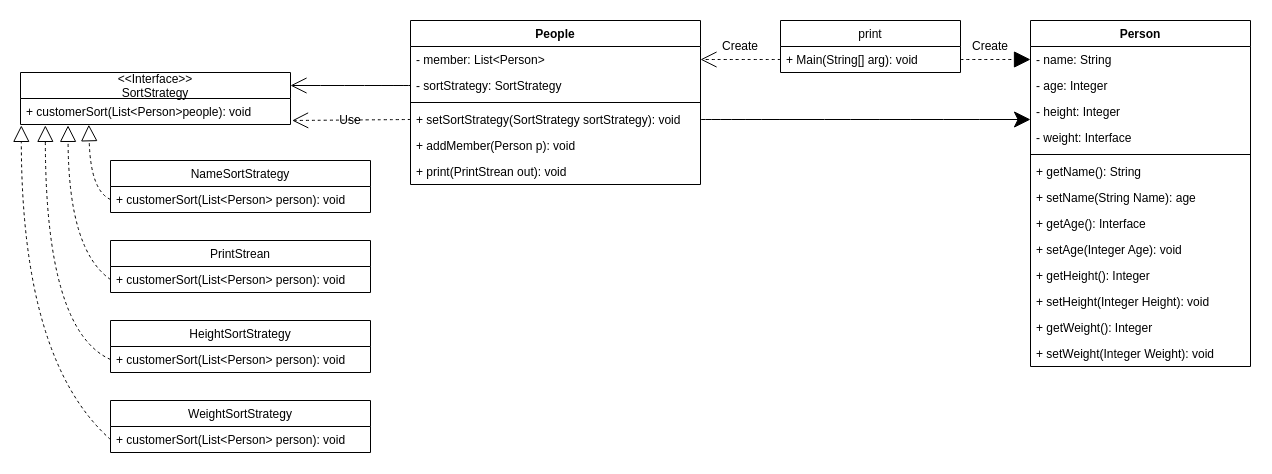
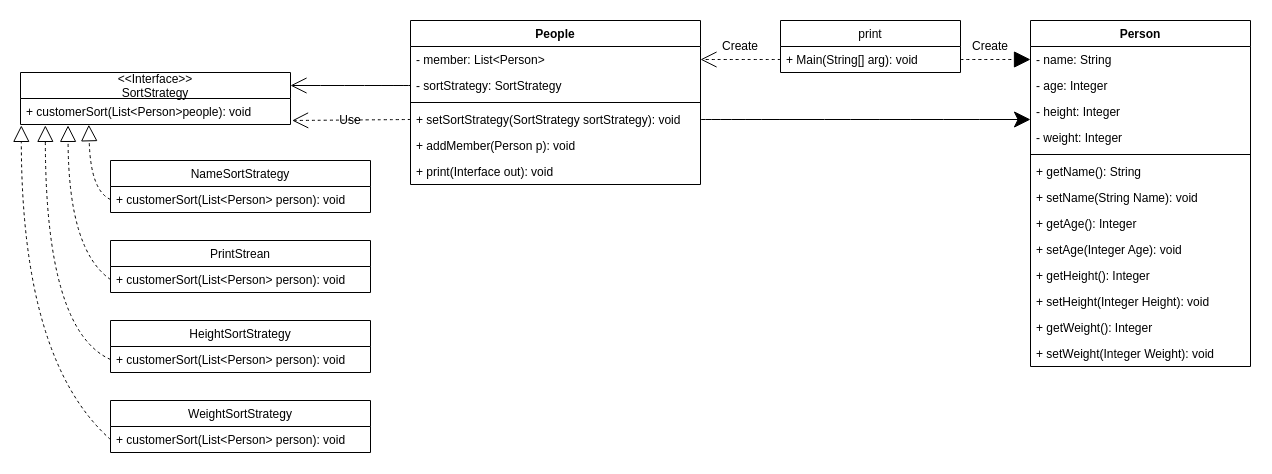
(1094, 138) -> (1087, 138)
(506, 172) -> (501, 172)
(1119, 198) -> (1121, 198)
(1102, 224) -> (1095, 224)
